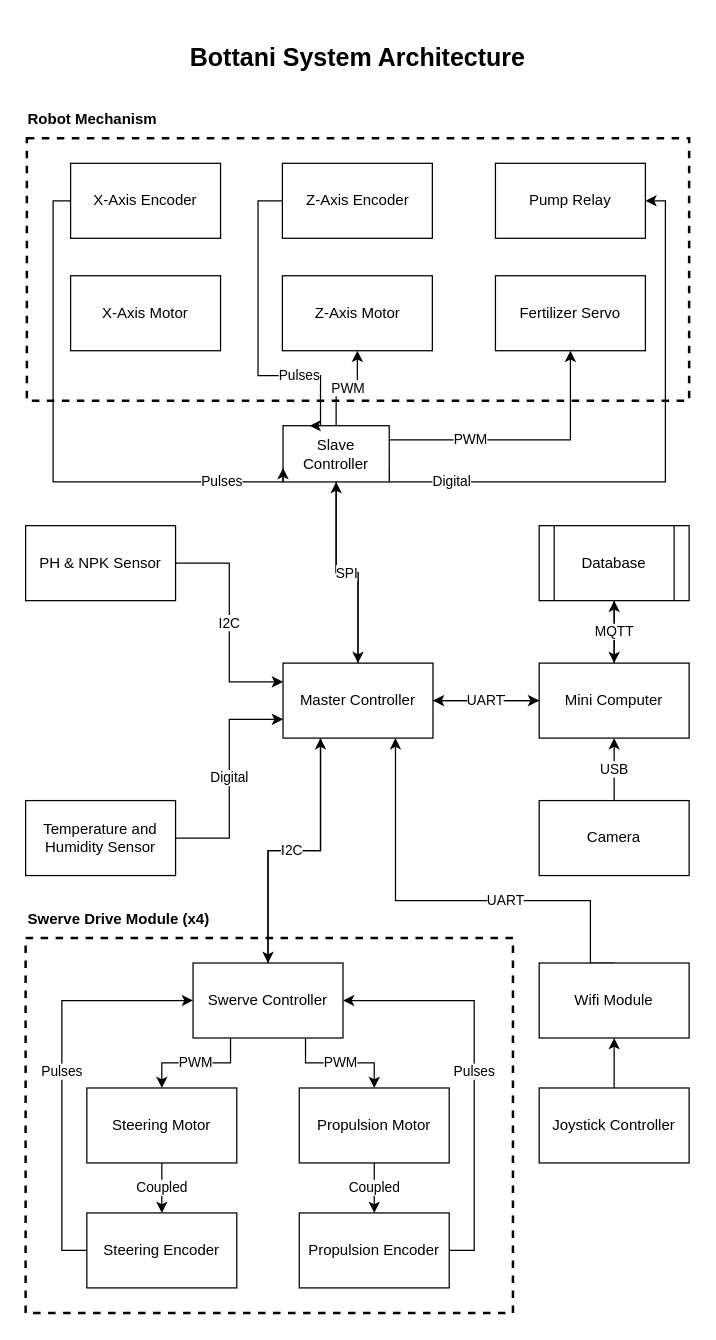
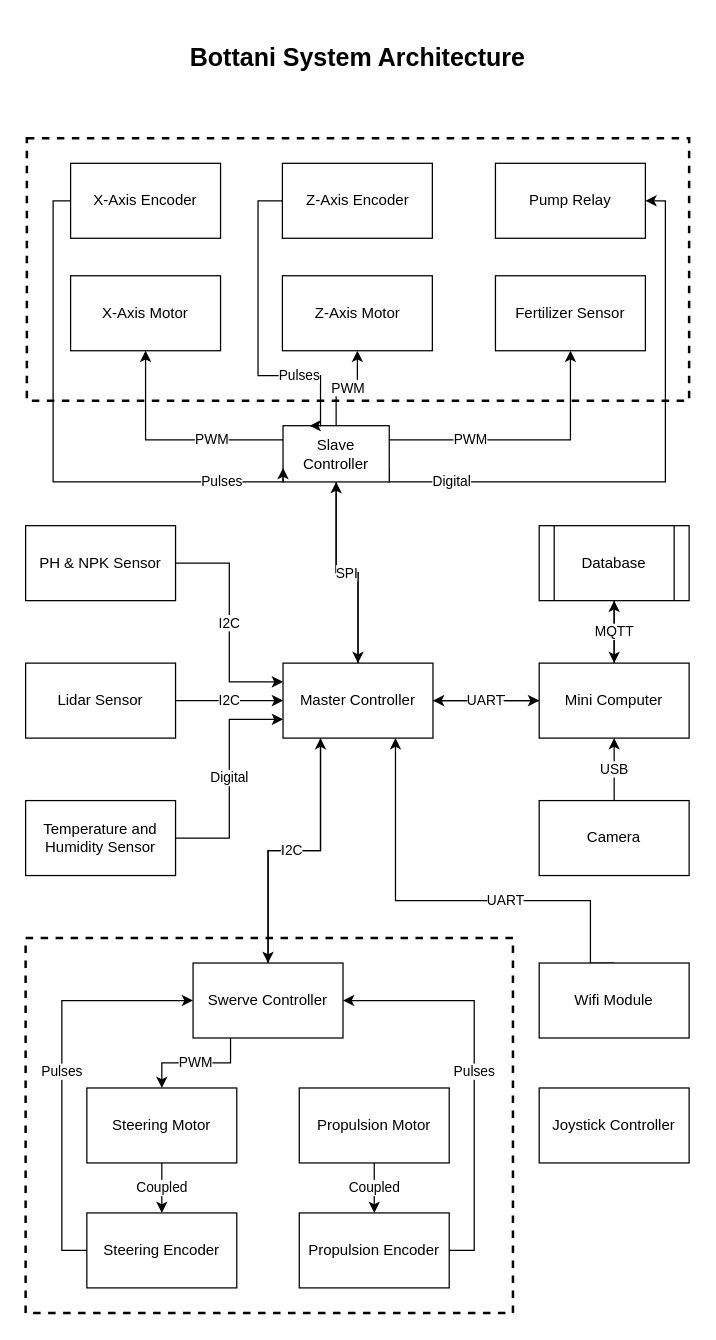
(120, 119) -> none
(571, 313) -> (571, 313)
none -> (174, 440)
none -> (101, 701)
none -> (225, 701)
(120, 919) -> none
(336, 1063) -> none
(614, 1067) -> none
